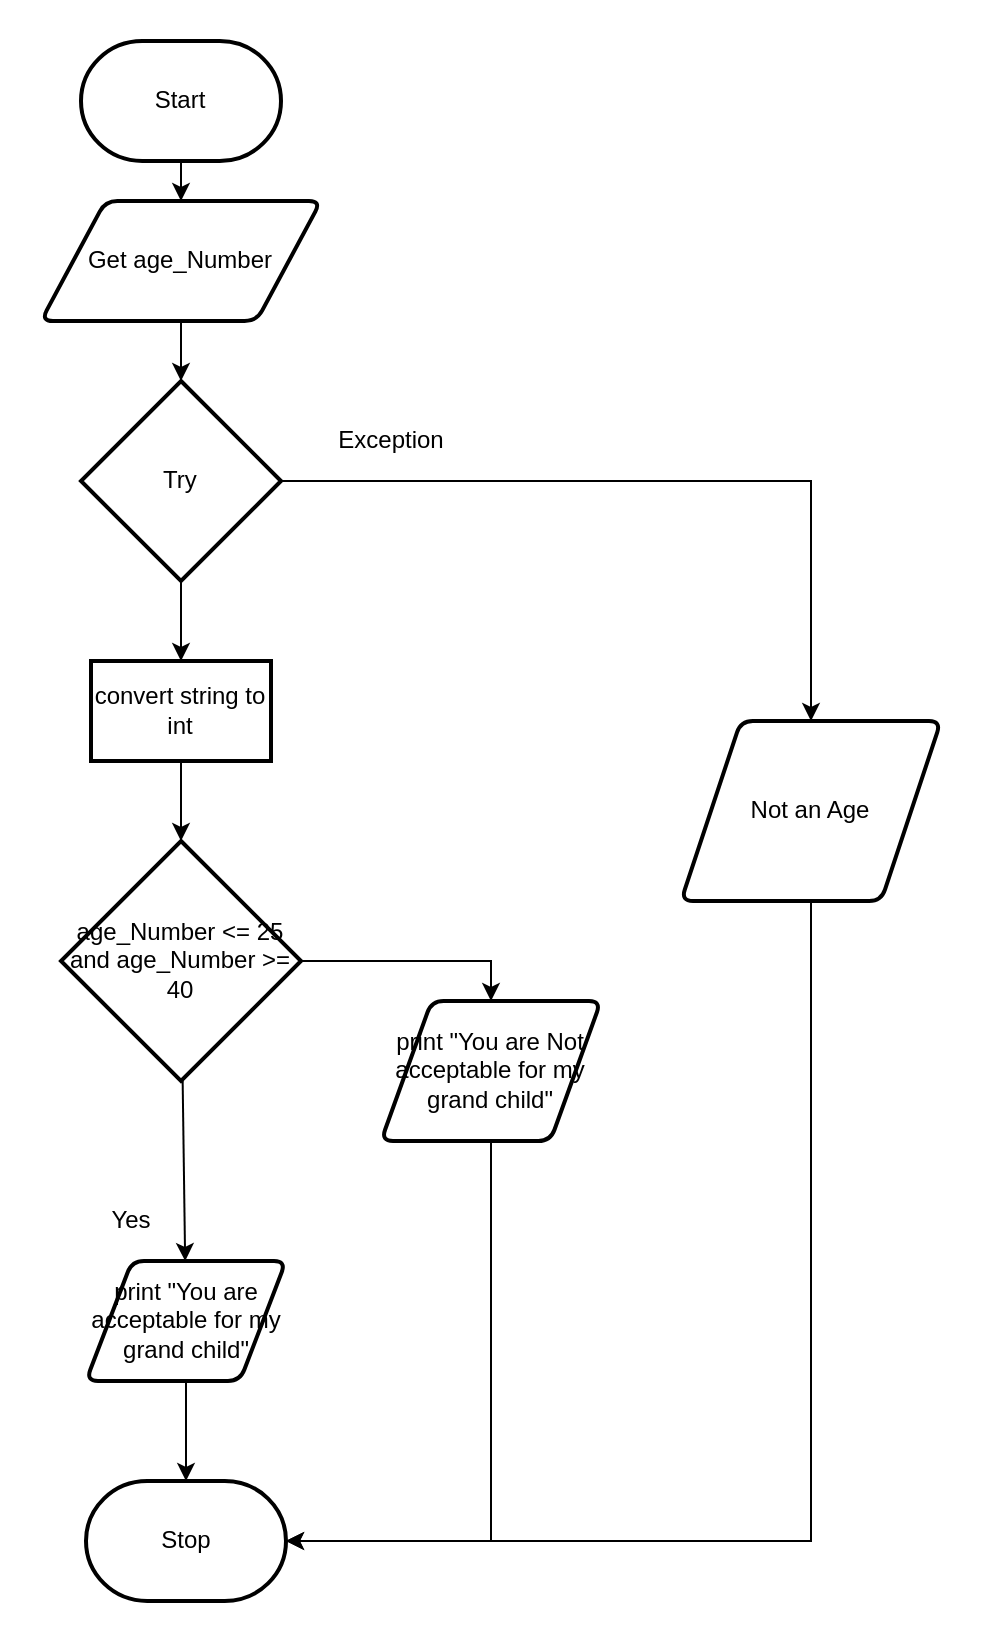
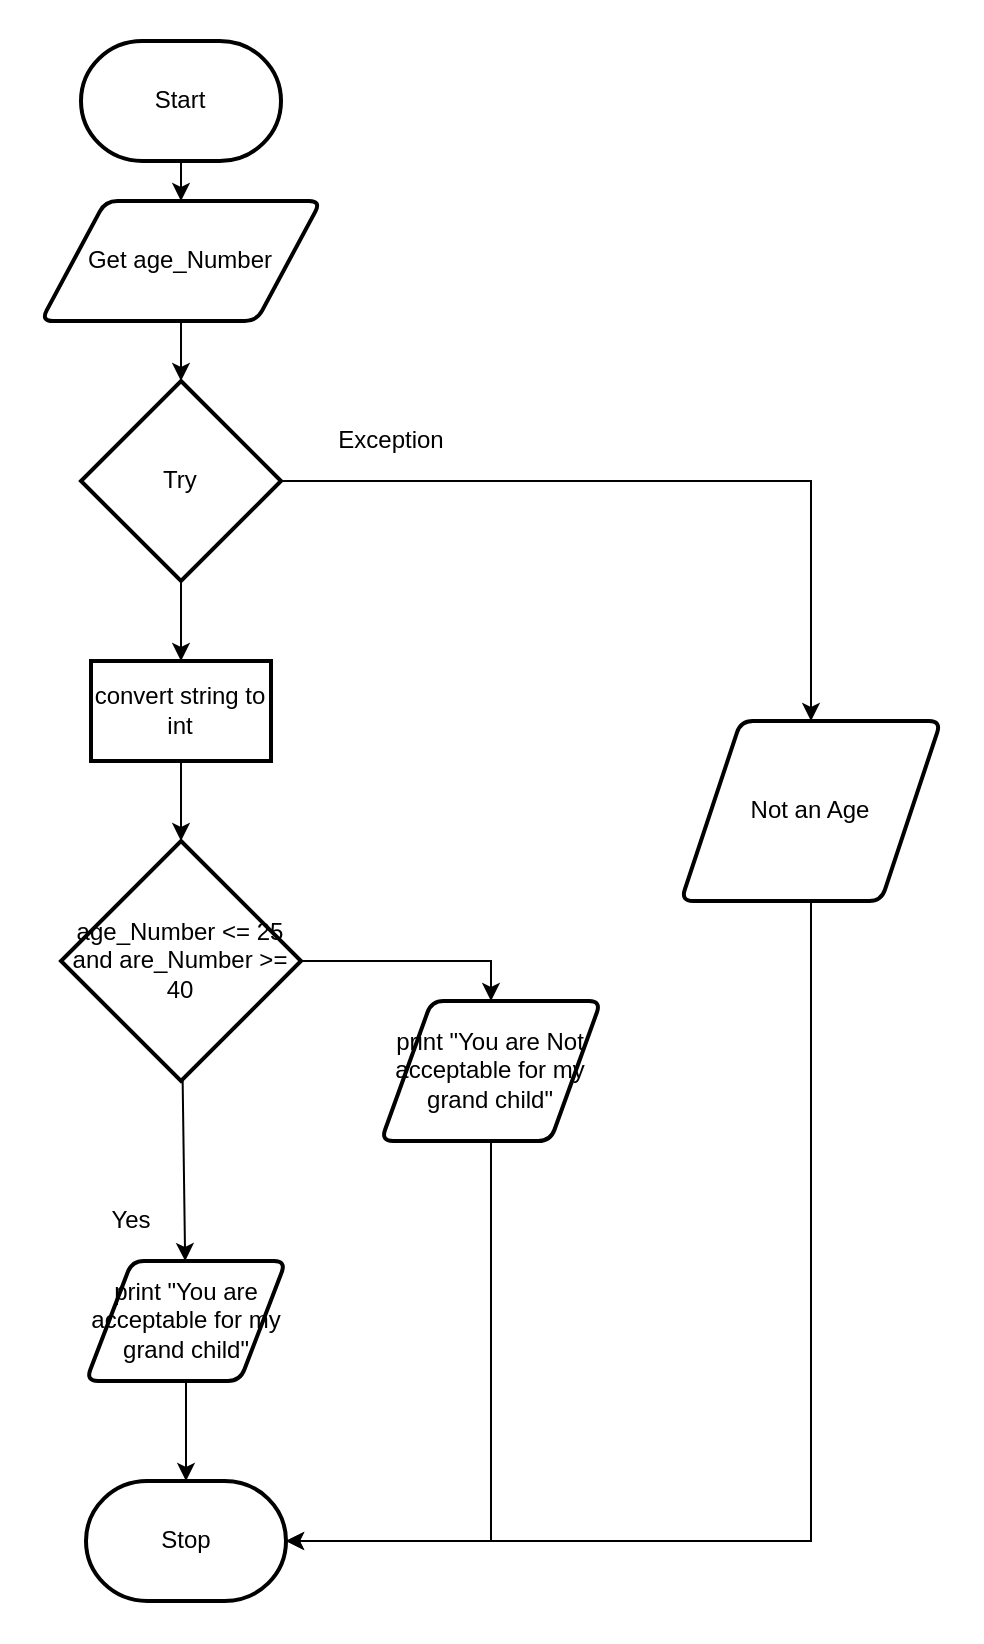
(181, 961) -> (181, 961)
